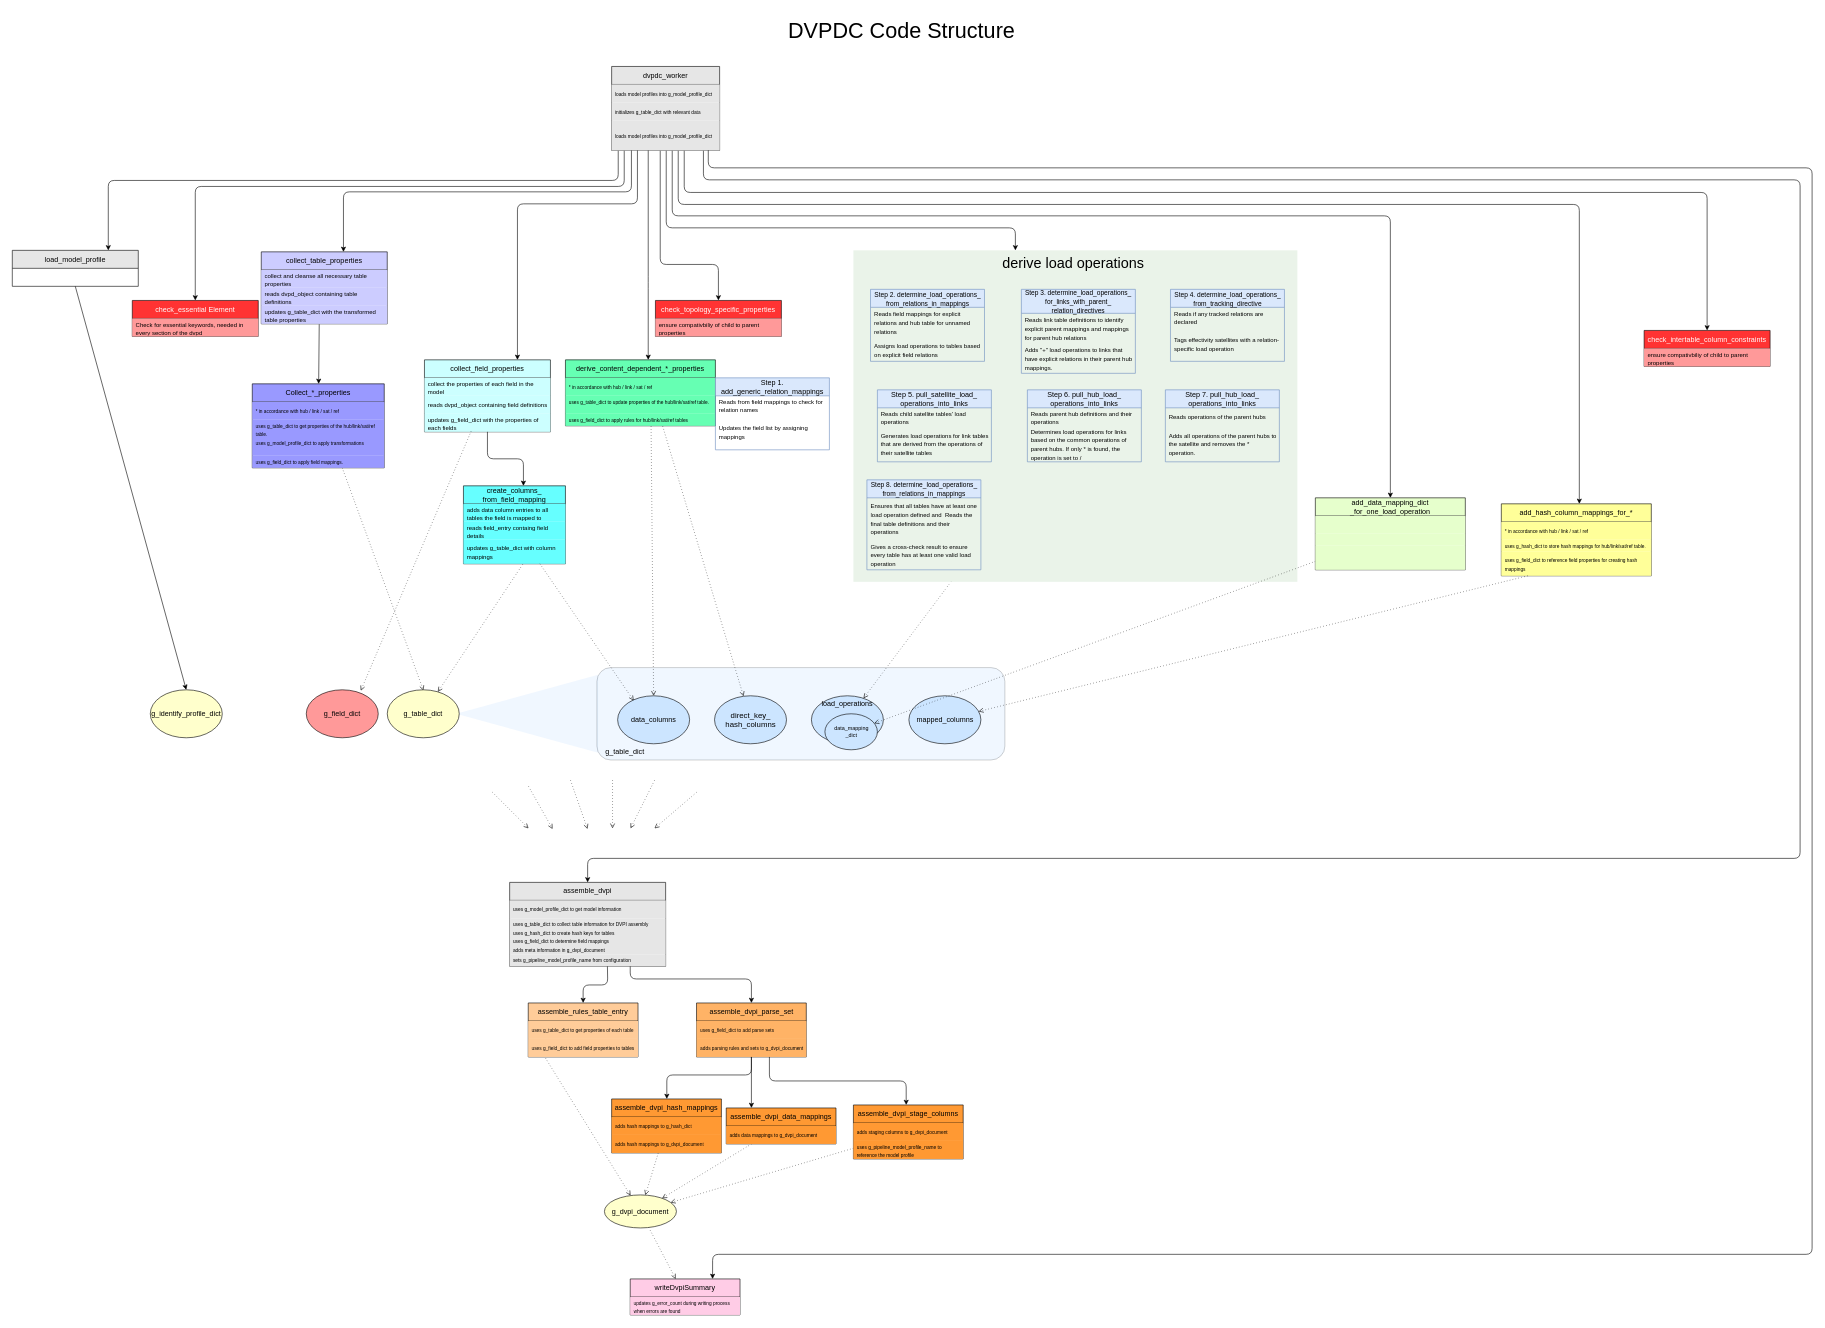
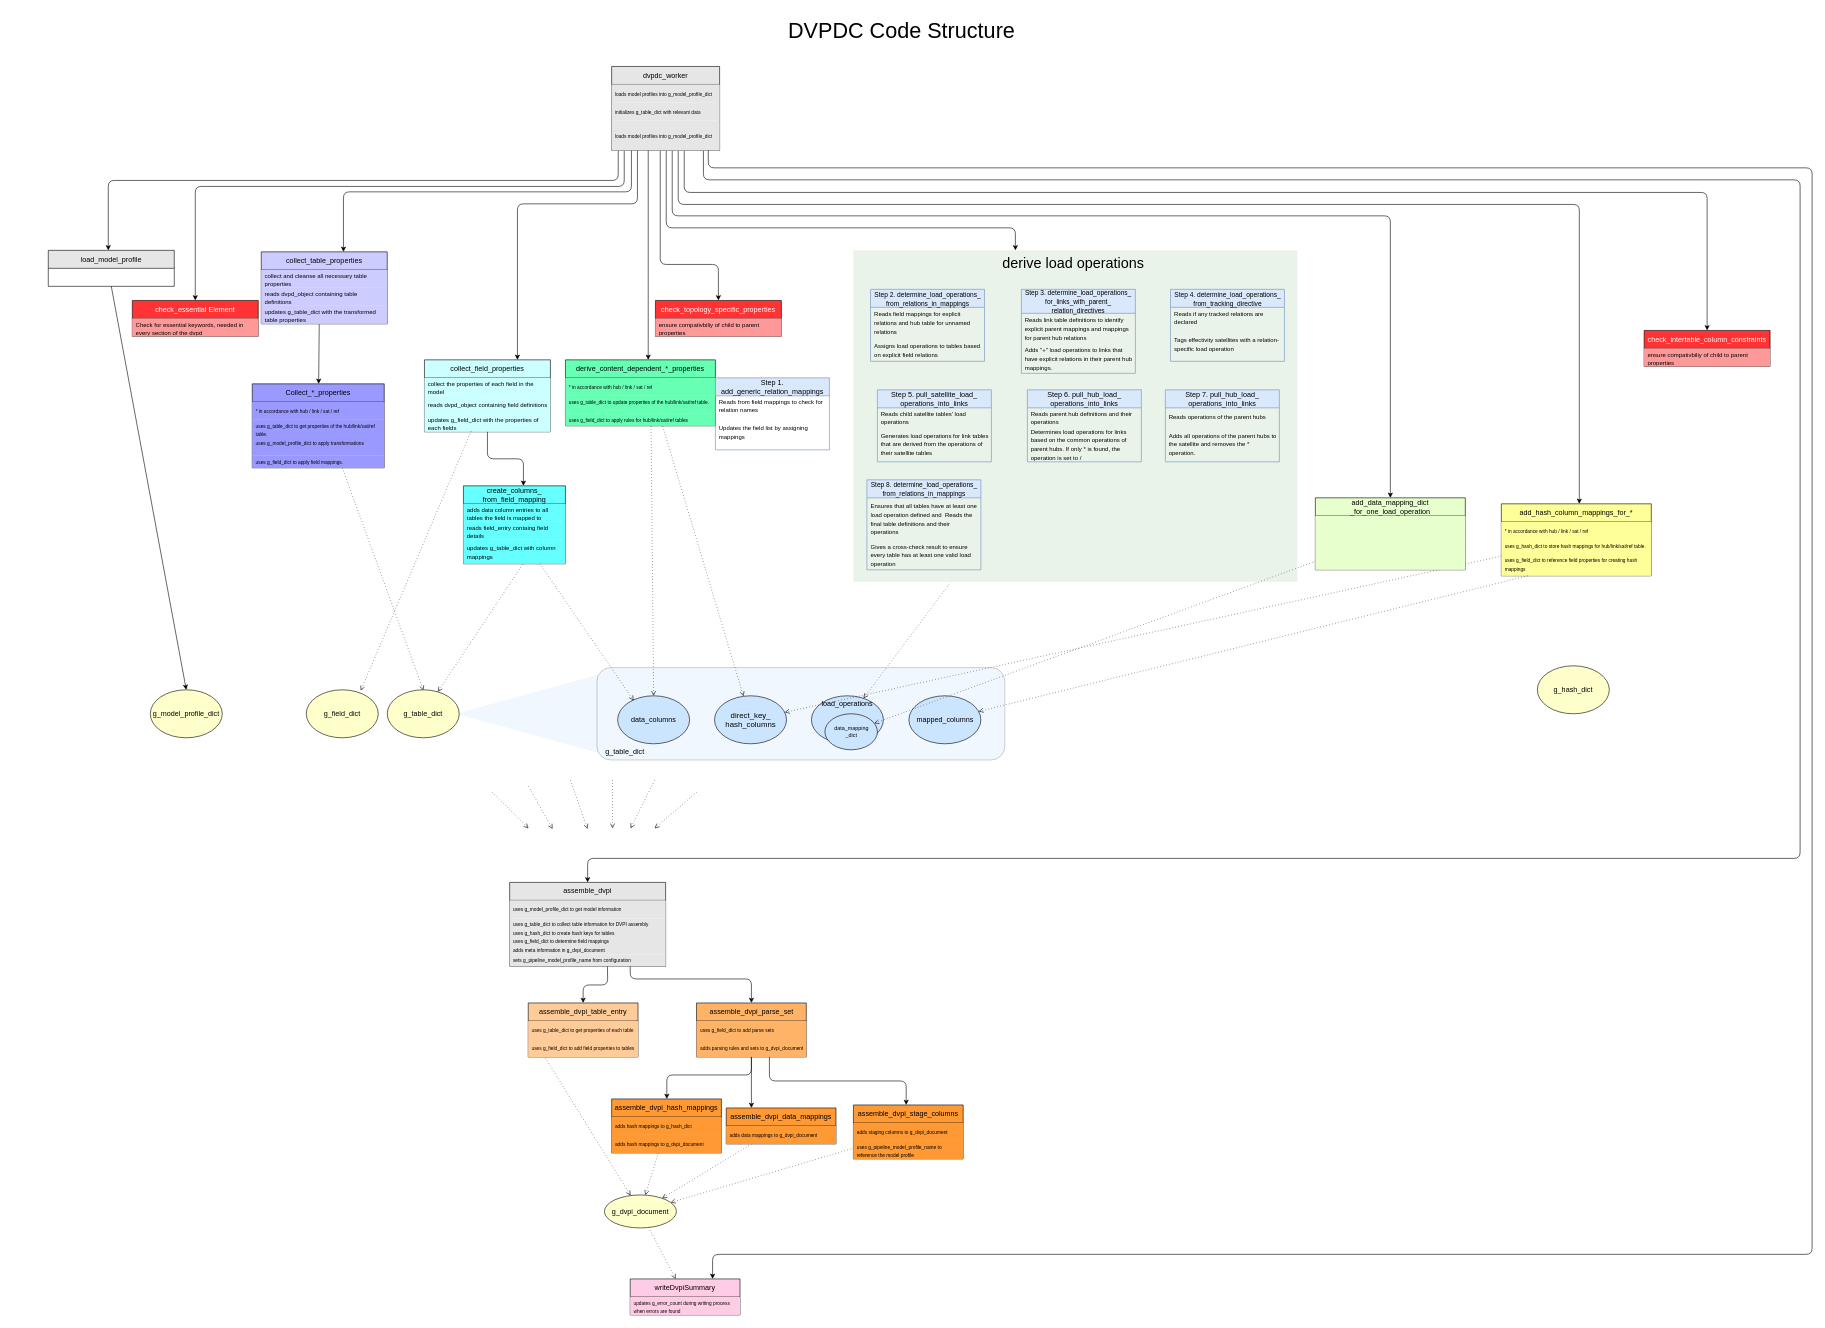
(75, 268) -> (111, 268)
none -> (1574, 690)
none -> (797, 710)
(186, 714) -> (186, 714)
(342, 714) -> (342, 714)
(583, 1012) -> (583, 1012)
